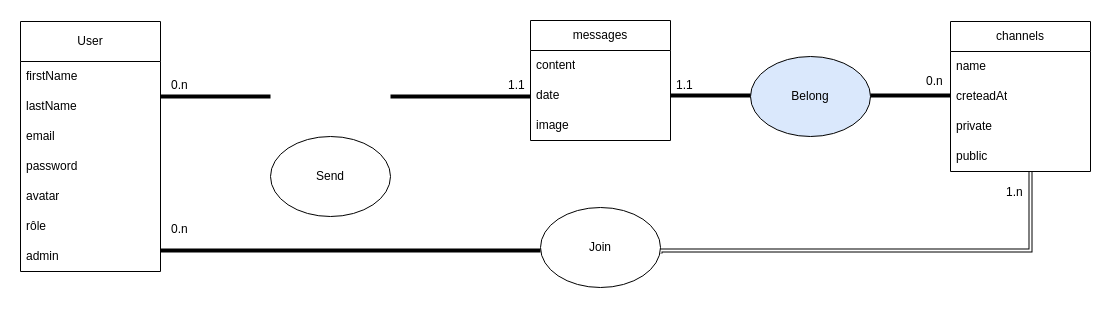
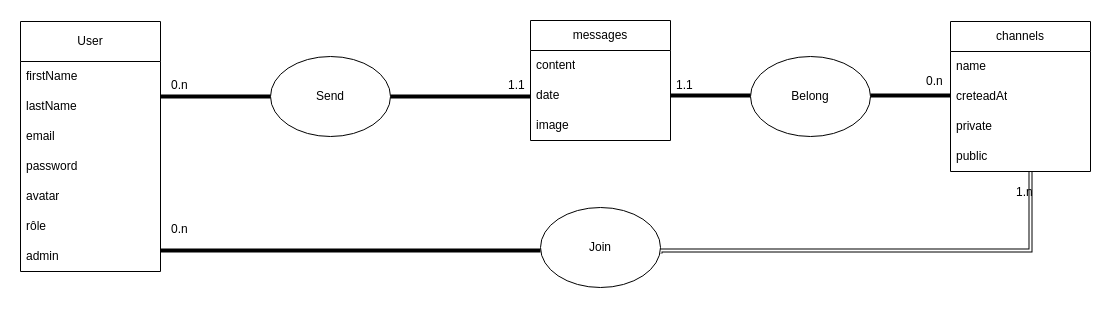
(811, 97) -> (811, 97)
(331, 177) -> (331, 97)
(1016, 192) -> (1026, 192)
